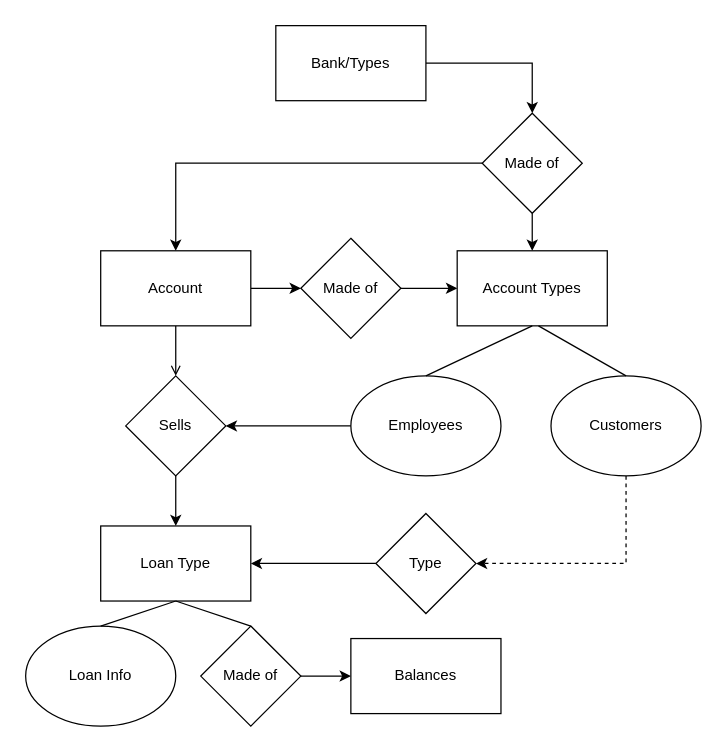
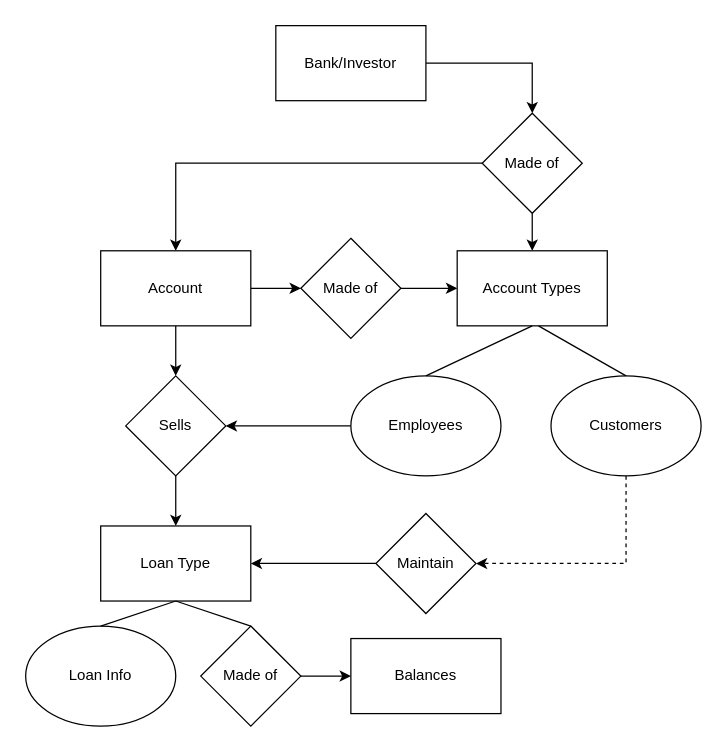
(351, 63) -> (351, 63)
(176, 368) -> (176, 366)
(426, 563) -> (426, 563)
